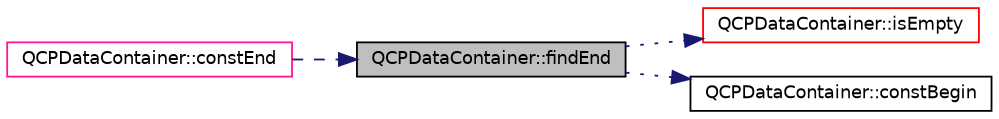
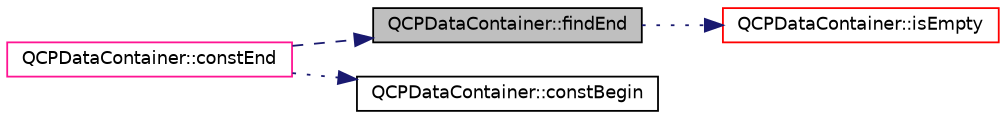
(649, 75) -> (315, 75)
